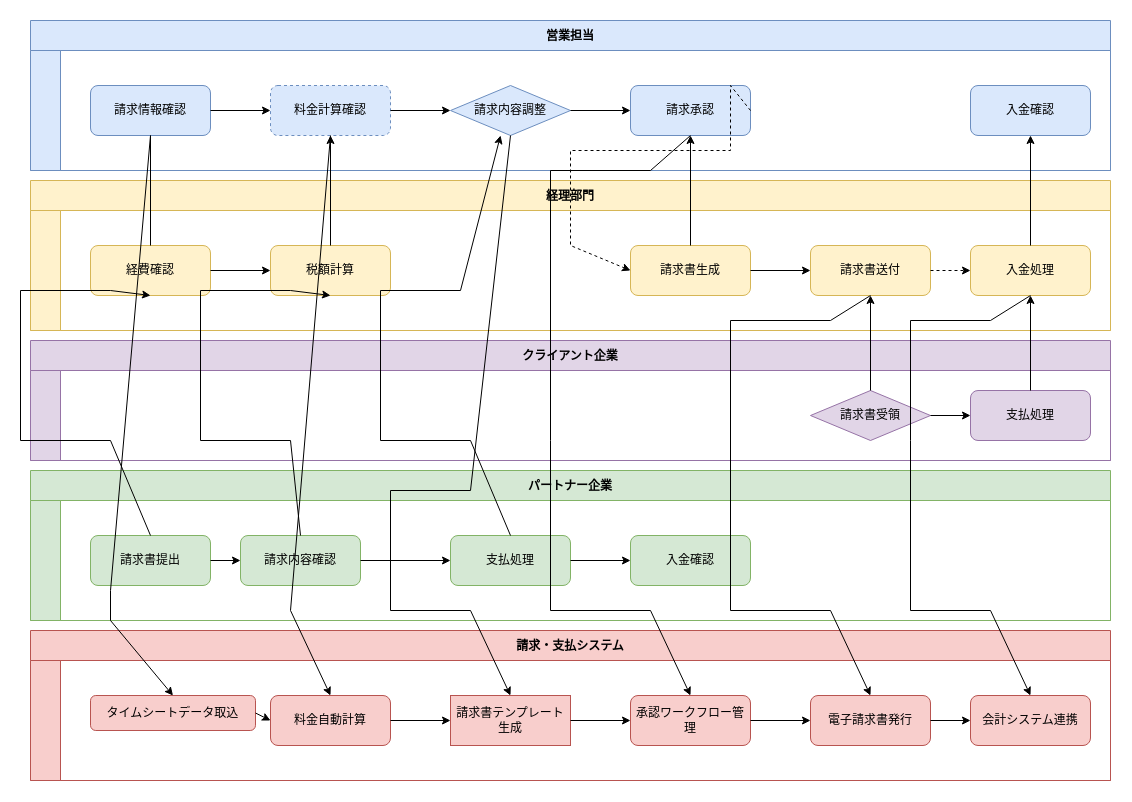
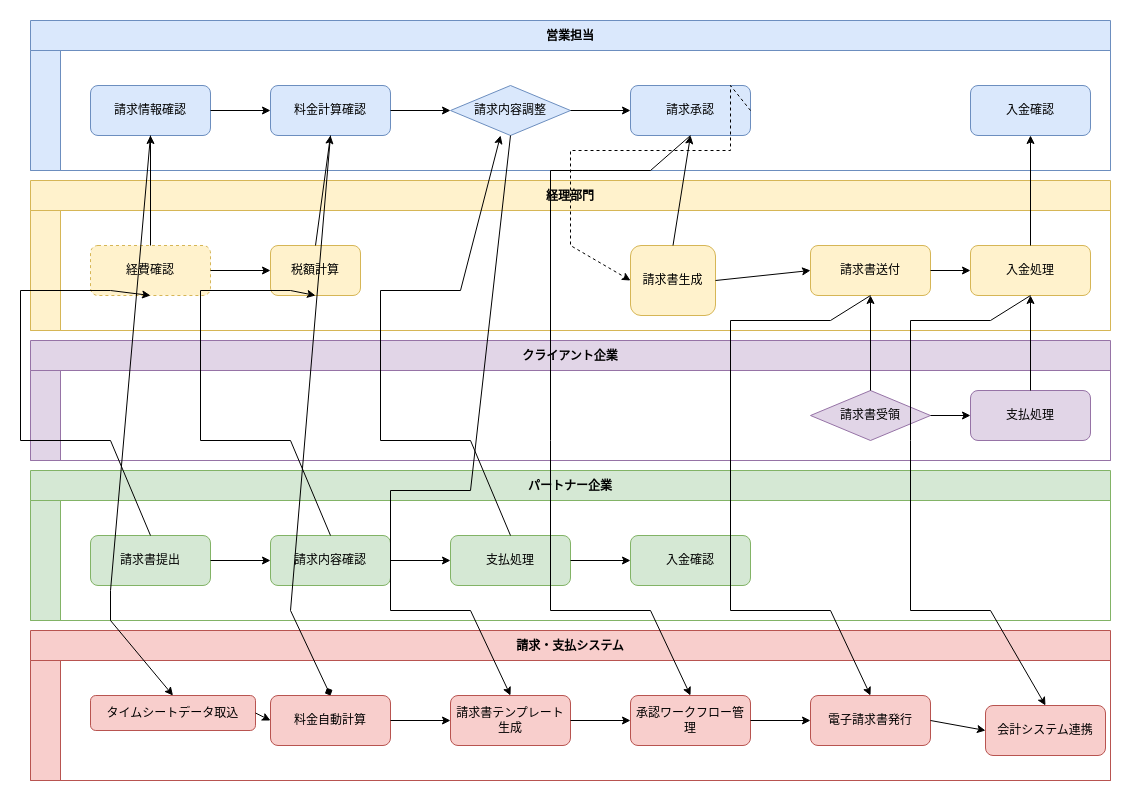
(331, 111) -> (331, 111)
(151, 245) -> (151, 244)
(151, 271) -> (151, 271)
(331, 271) -> (316, 271)
(691, 271) -> (673, 281)
(947, 271) -> (947, 271)
(301, 561) -> (331, 561)
(327, 688) -> (327, 688)
(511, 721) -> (511, 721)
(1031, 721) -> (1046, 731)
